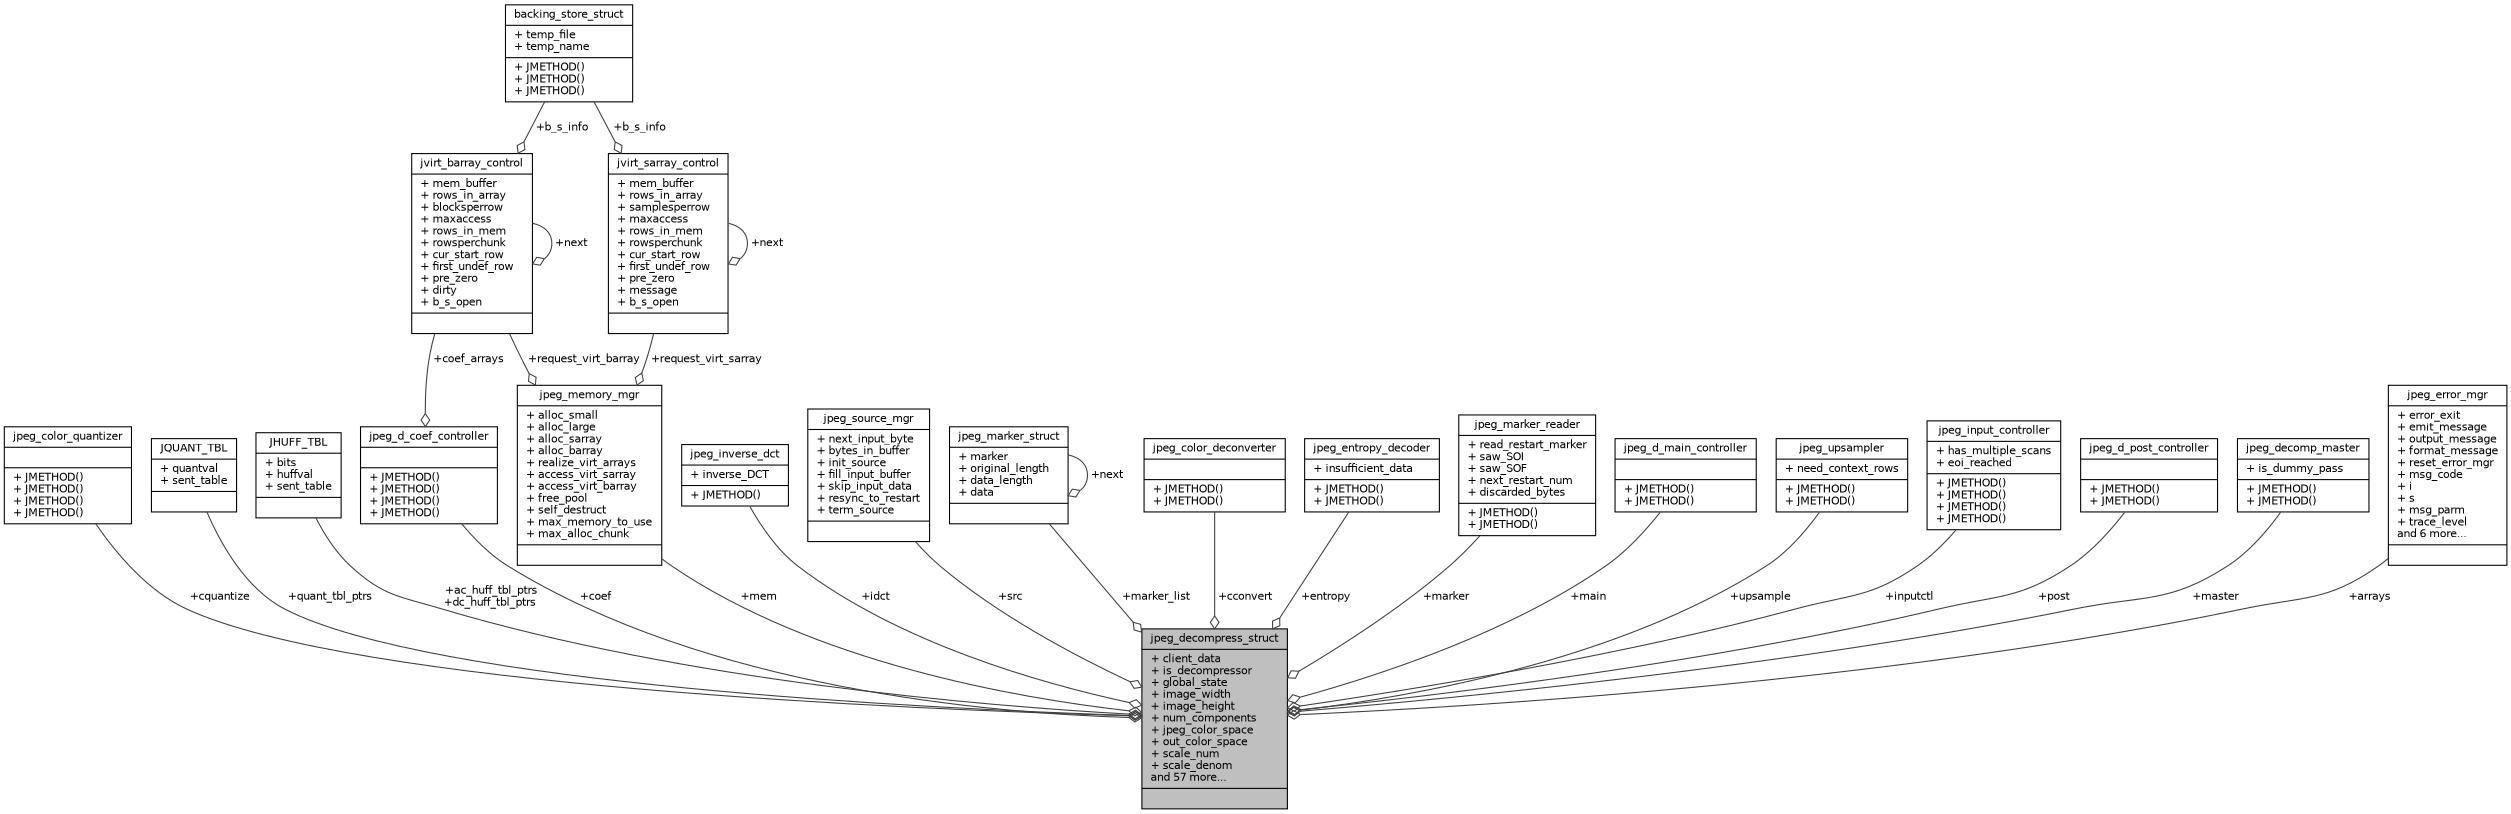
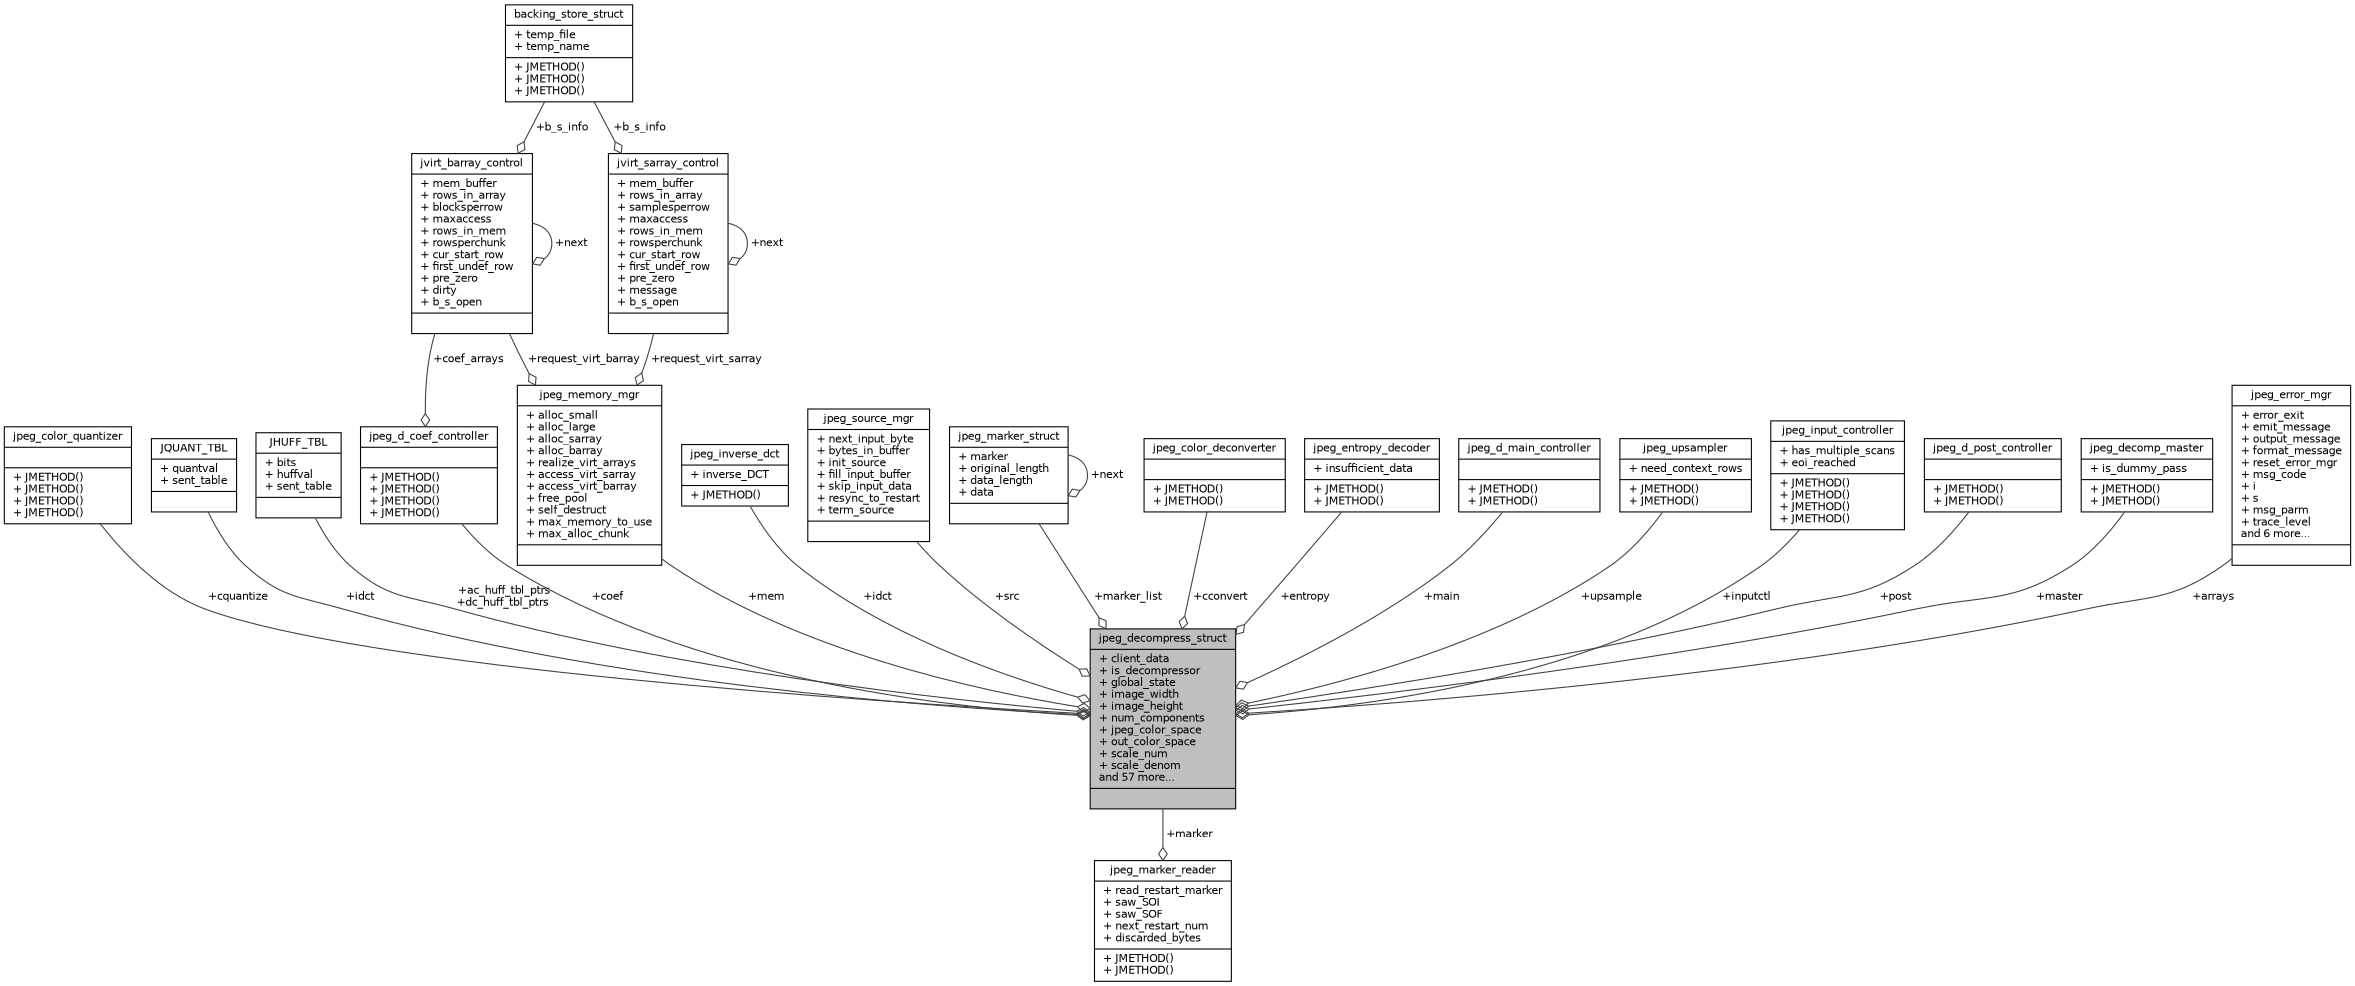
(329, 597) -> (359, 597)
(1394, 609) -> (1163, 828)
